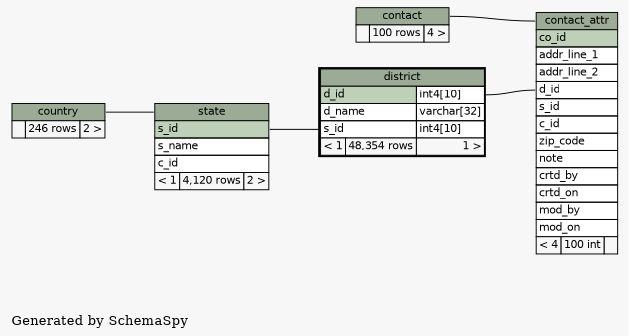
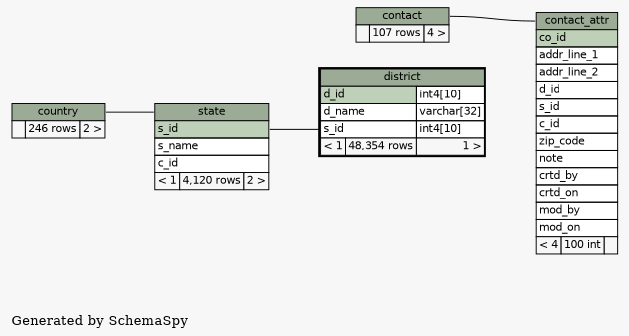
(397, 33) -> (397, 33)
(510, 92) -> none
